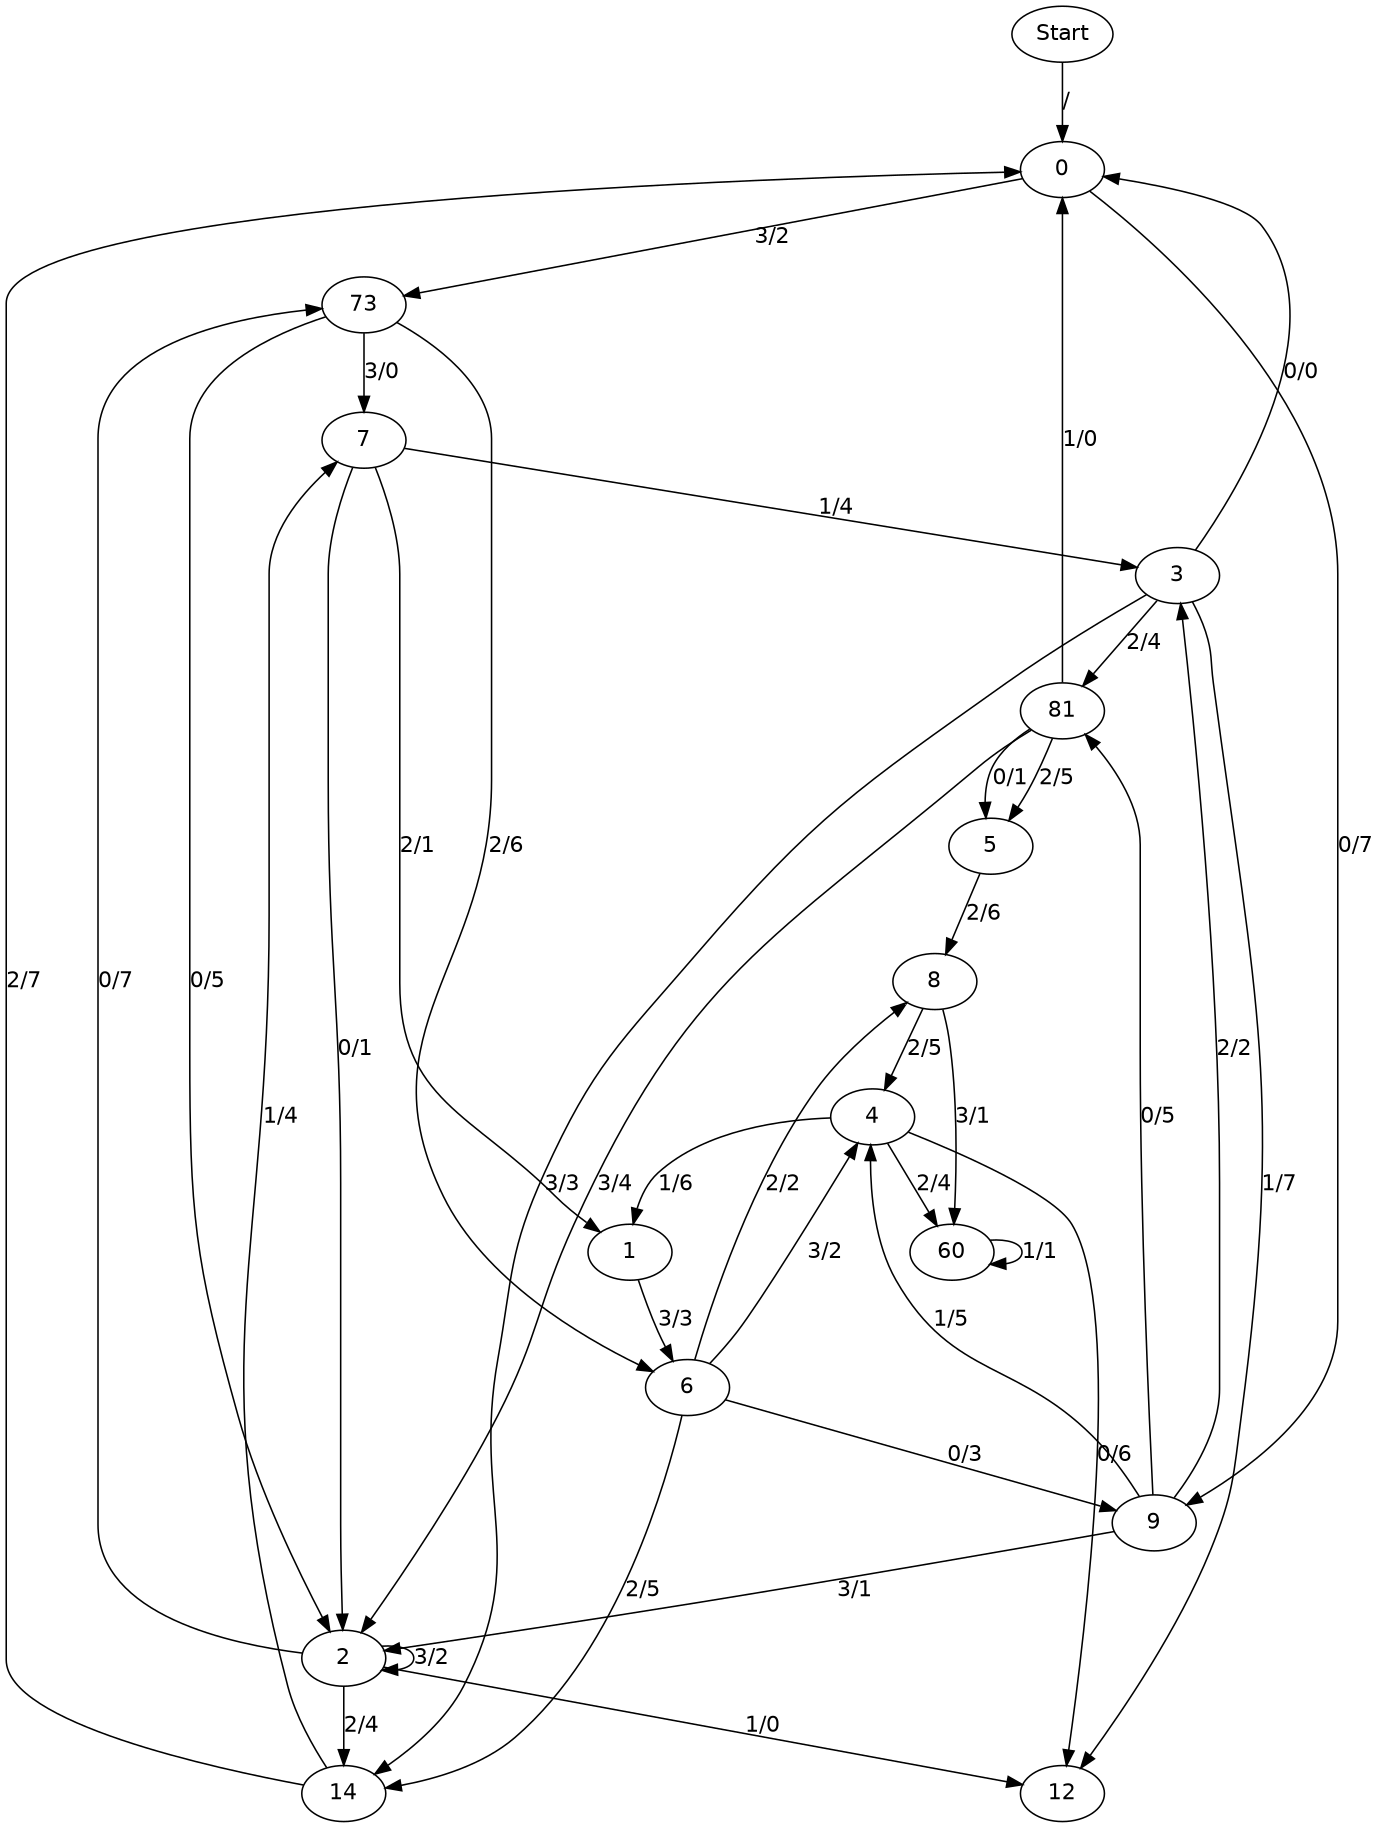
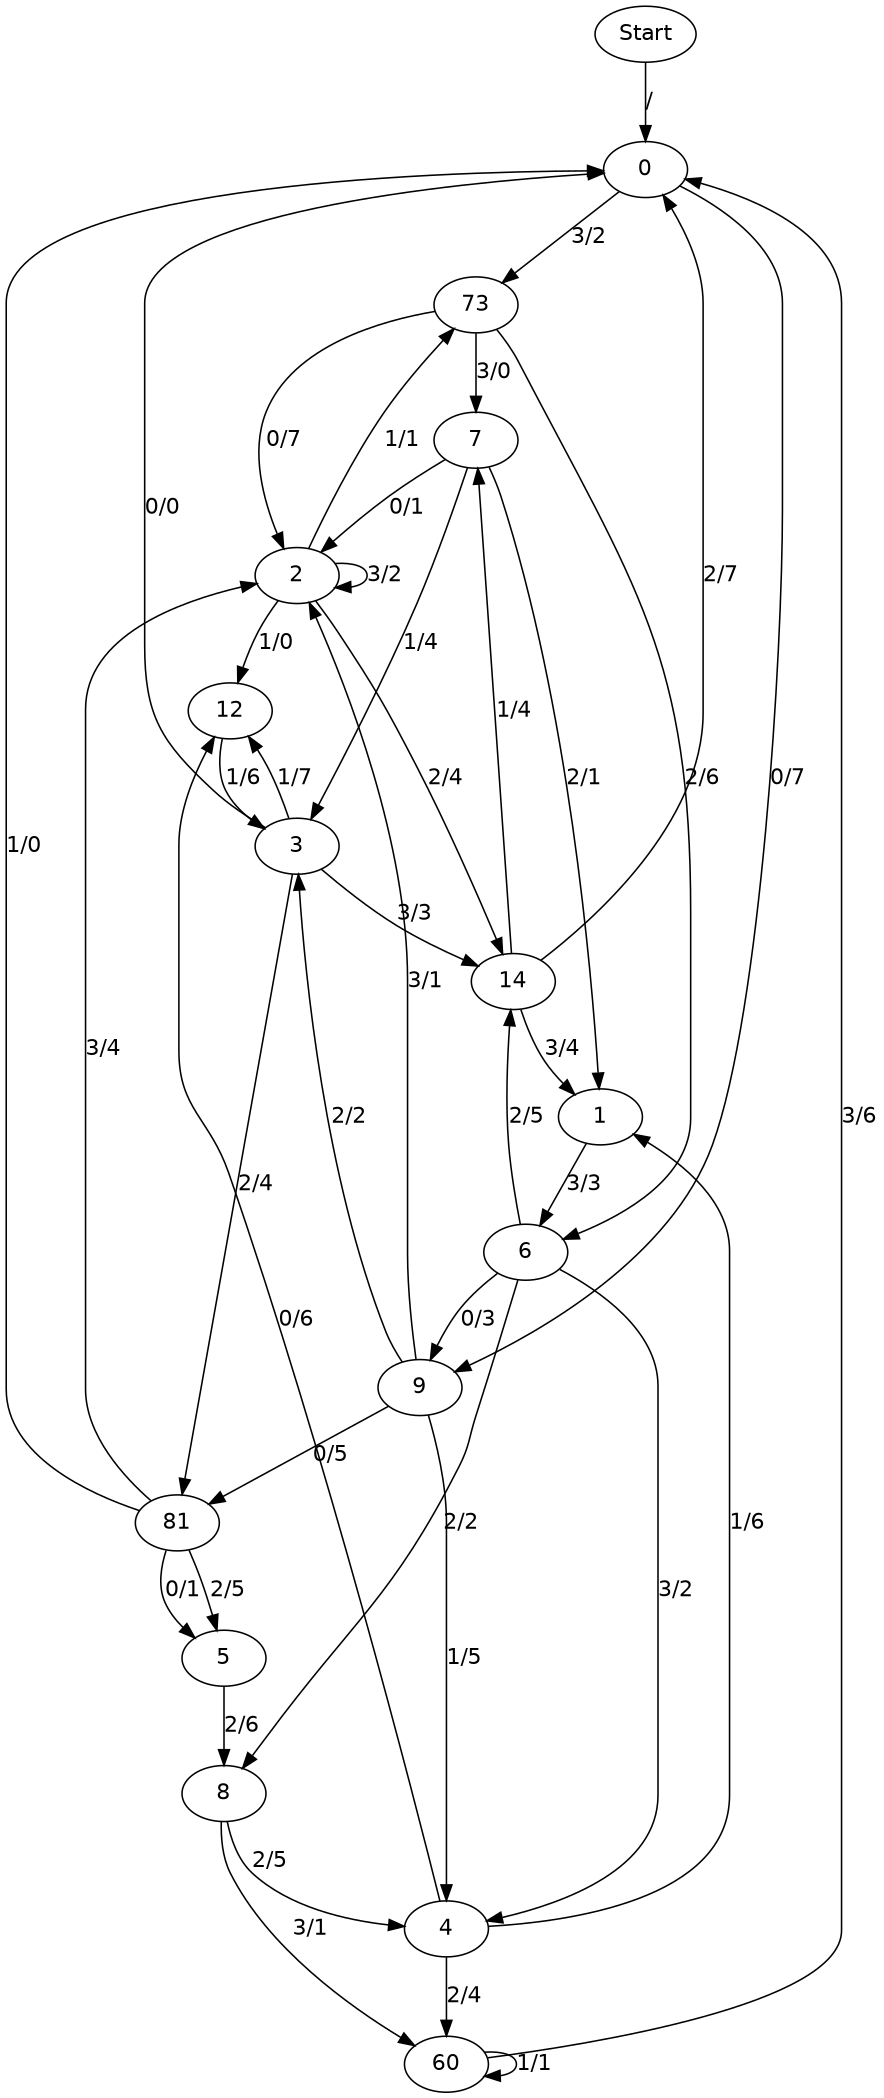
none -> (223, 784)
(116, 982) -> (402, 440)
(208, 982) -> (284, 440)
none -> (537, 1049)
none -> (842, 1213)
